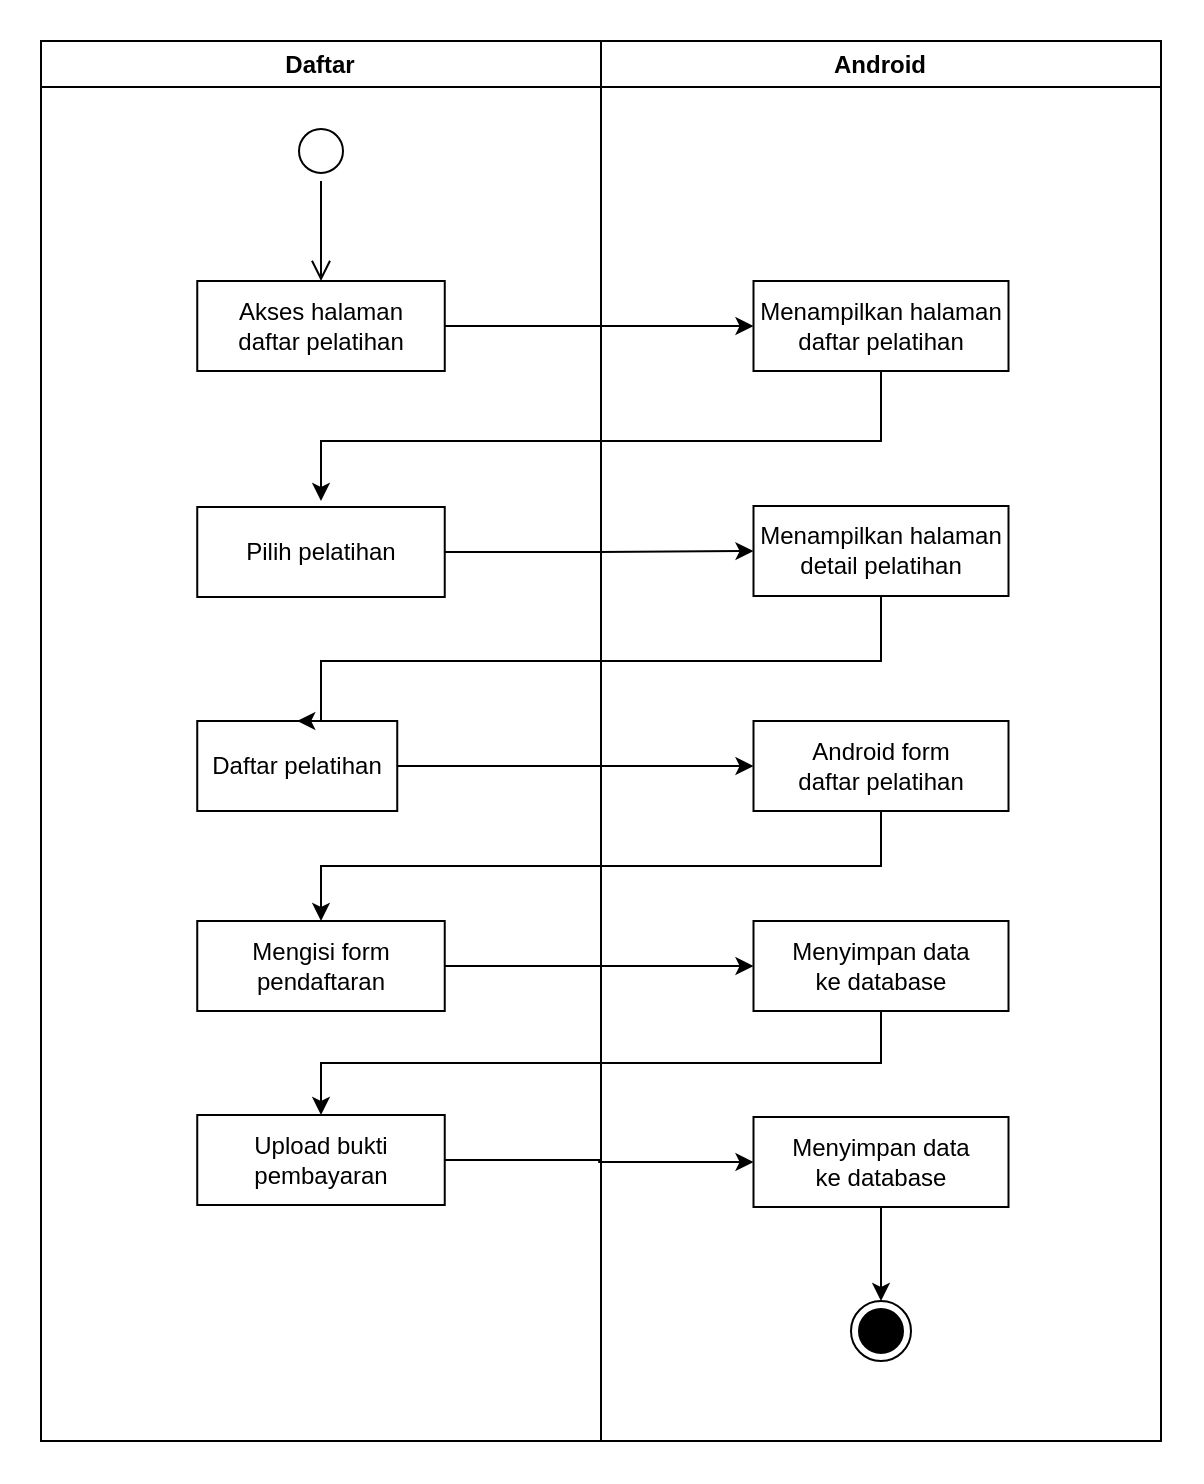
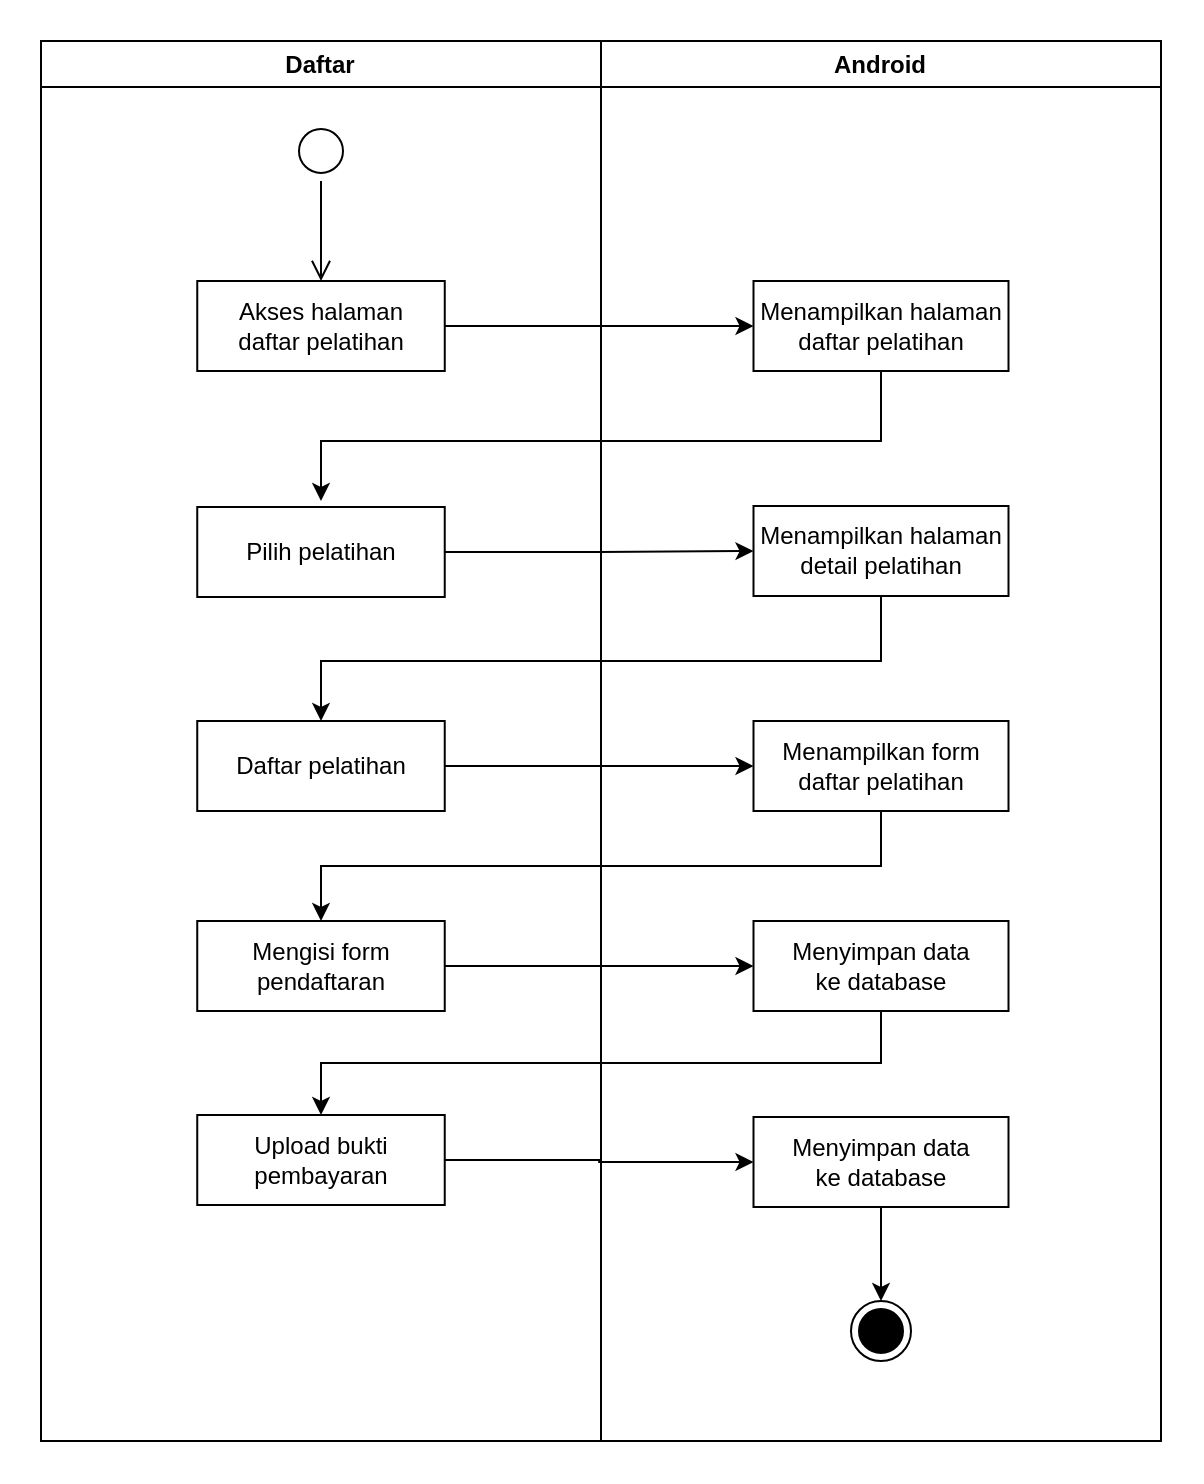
(297, 766) -> (321, 766)
(882, 767) -> (882, 767)
